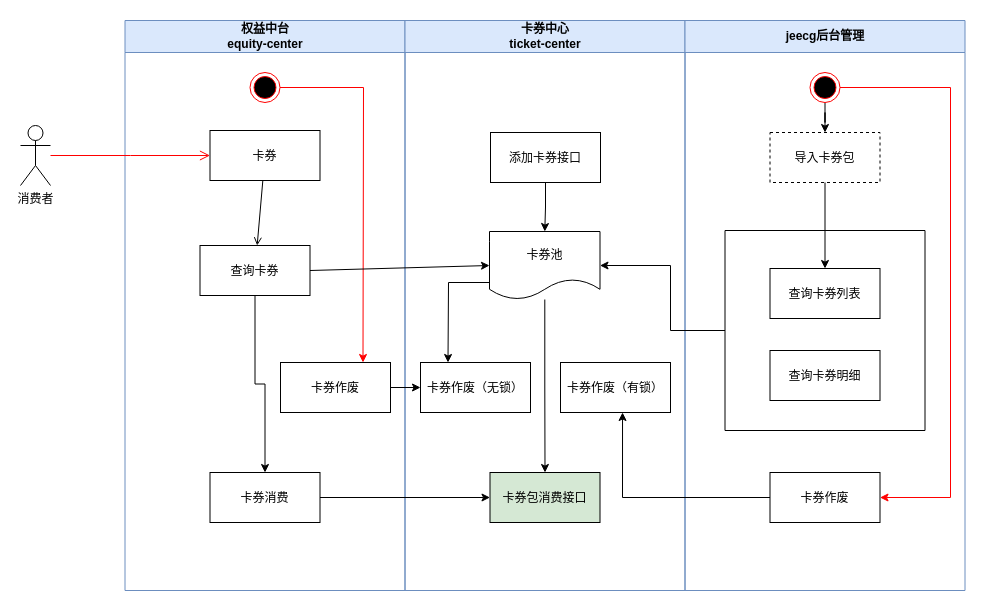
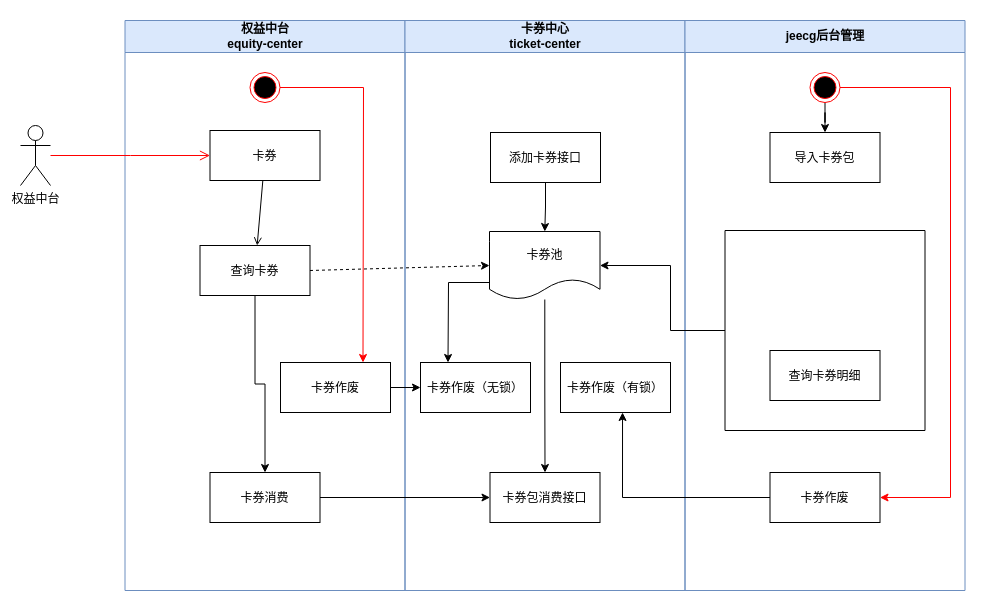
(825, 158) -> (825, 158)
(36, 200) -> (36, 200)
(825, 222) -> none
(397, 268) -> (397, 268)
(825, 294) -> none
(545, 498) -> (545, 498)
